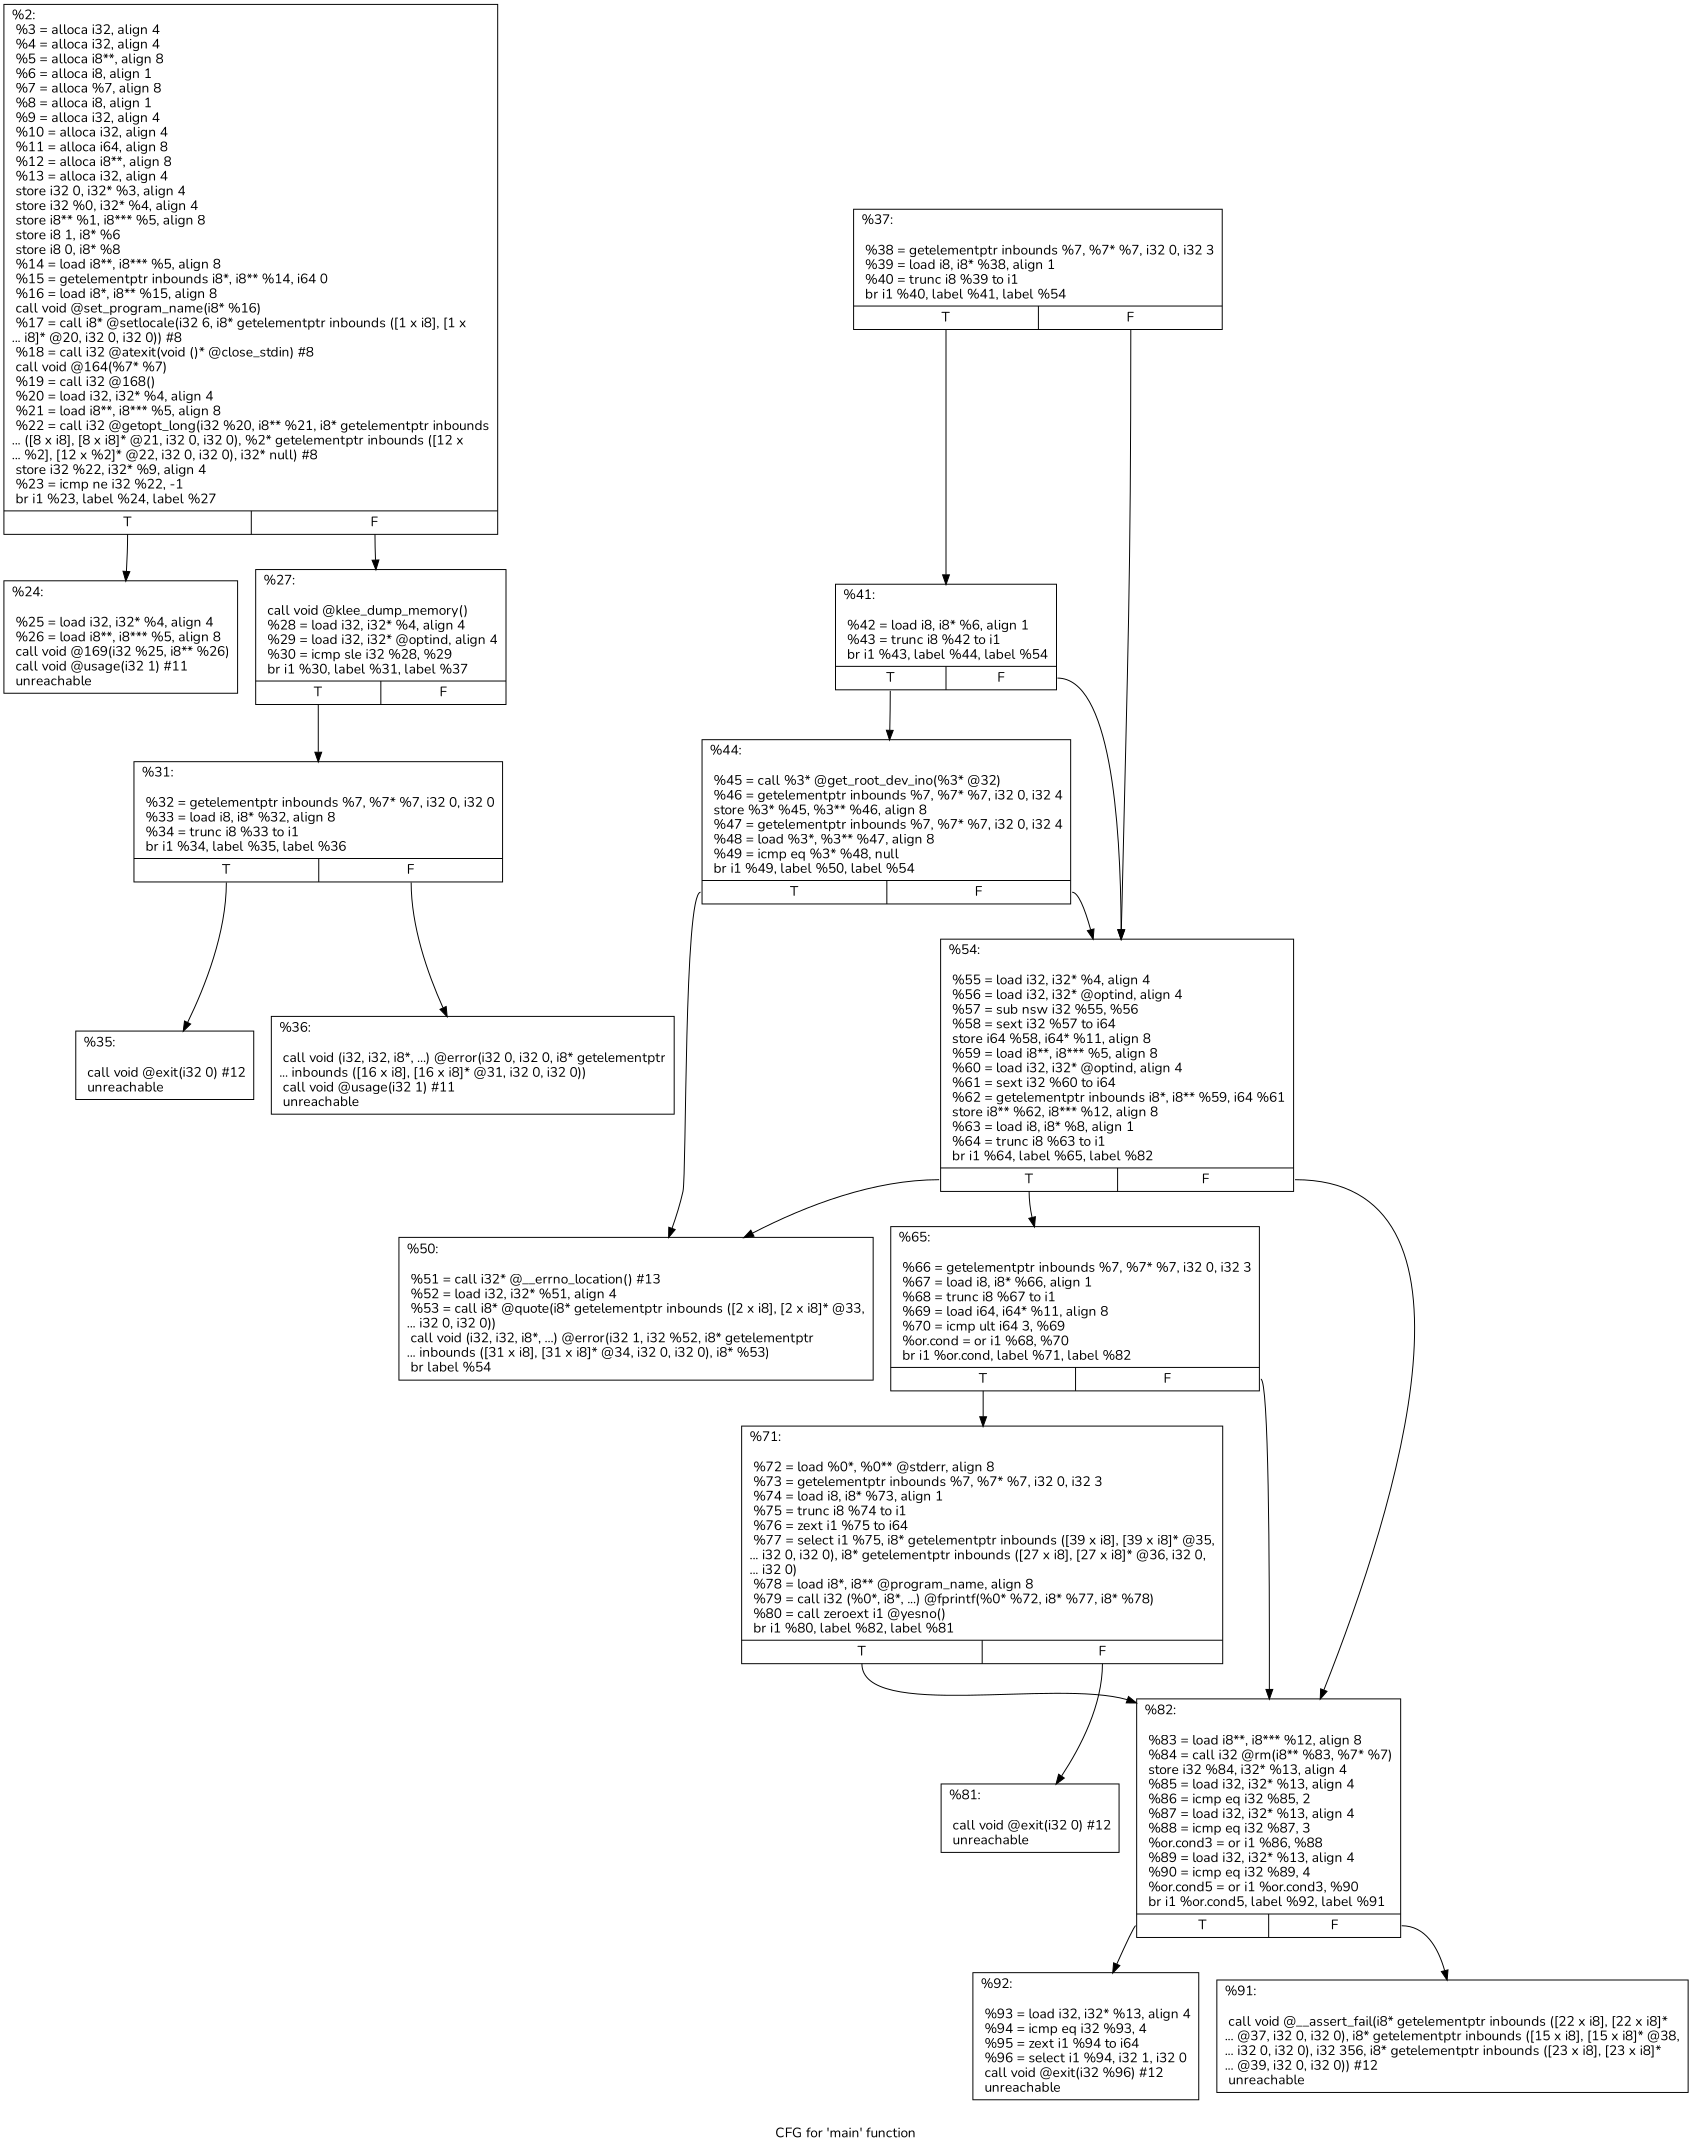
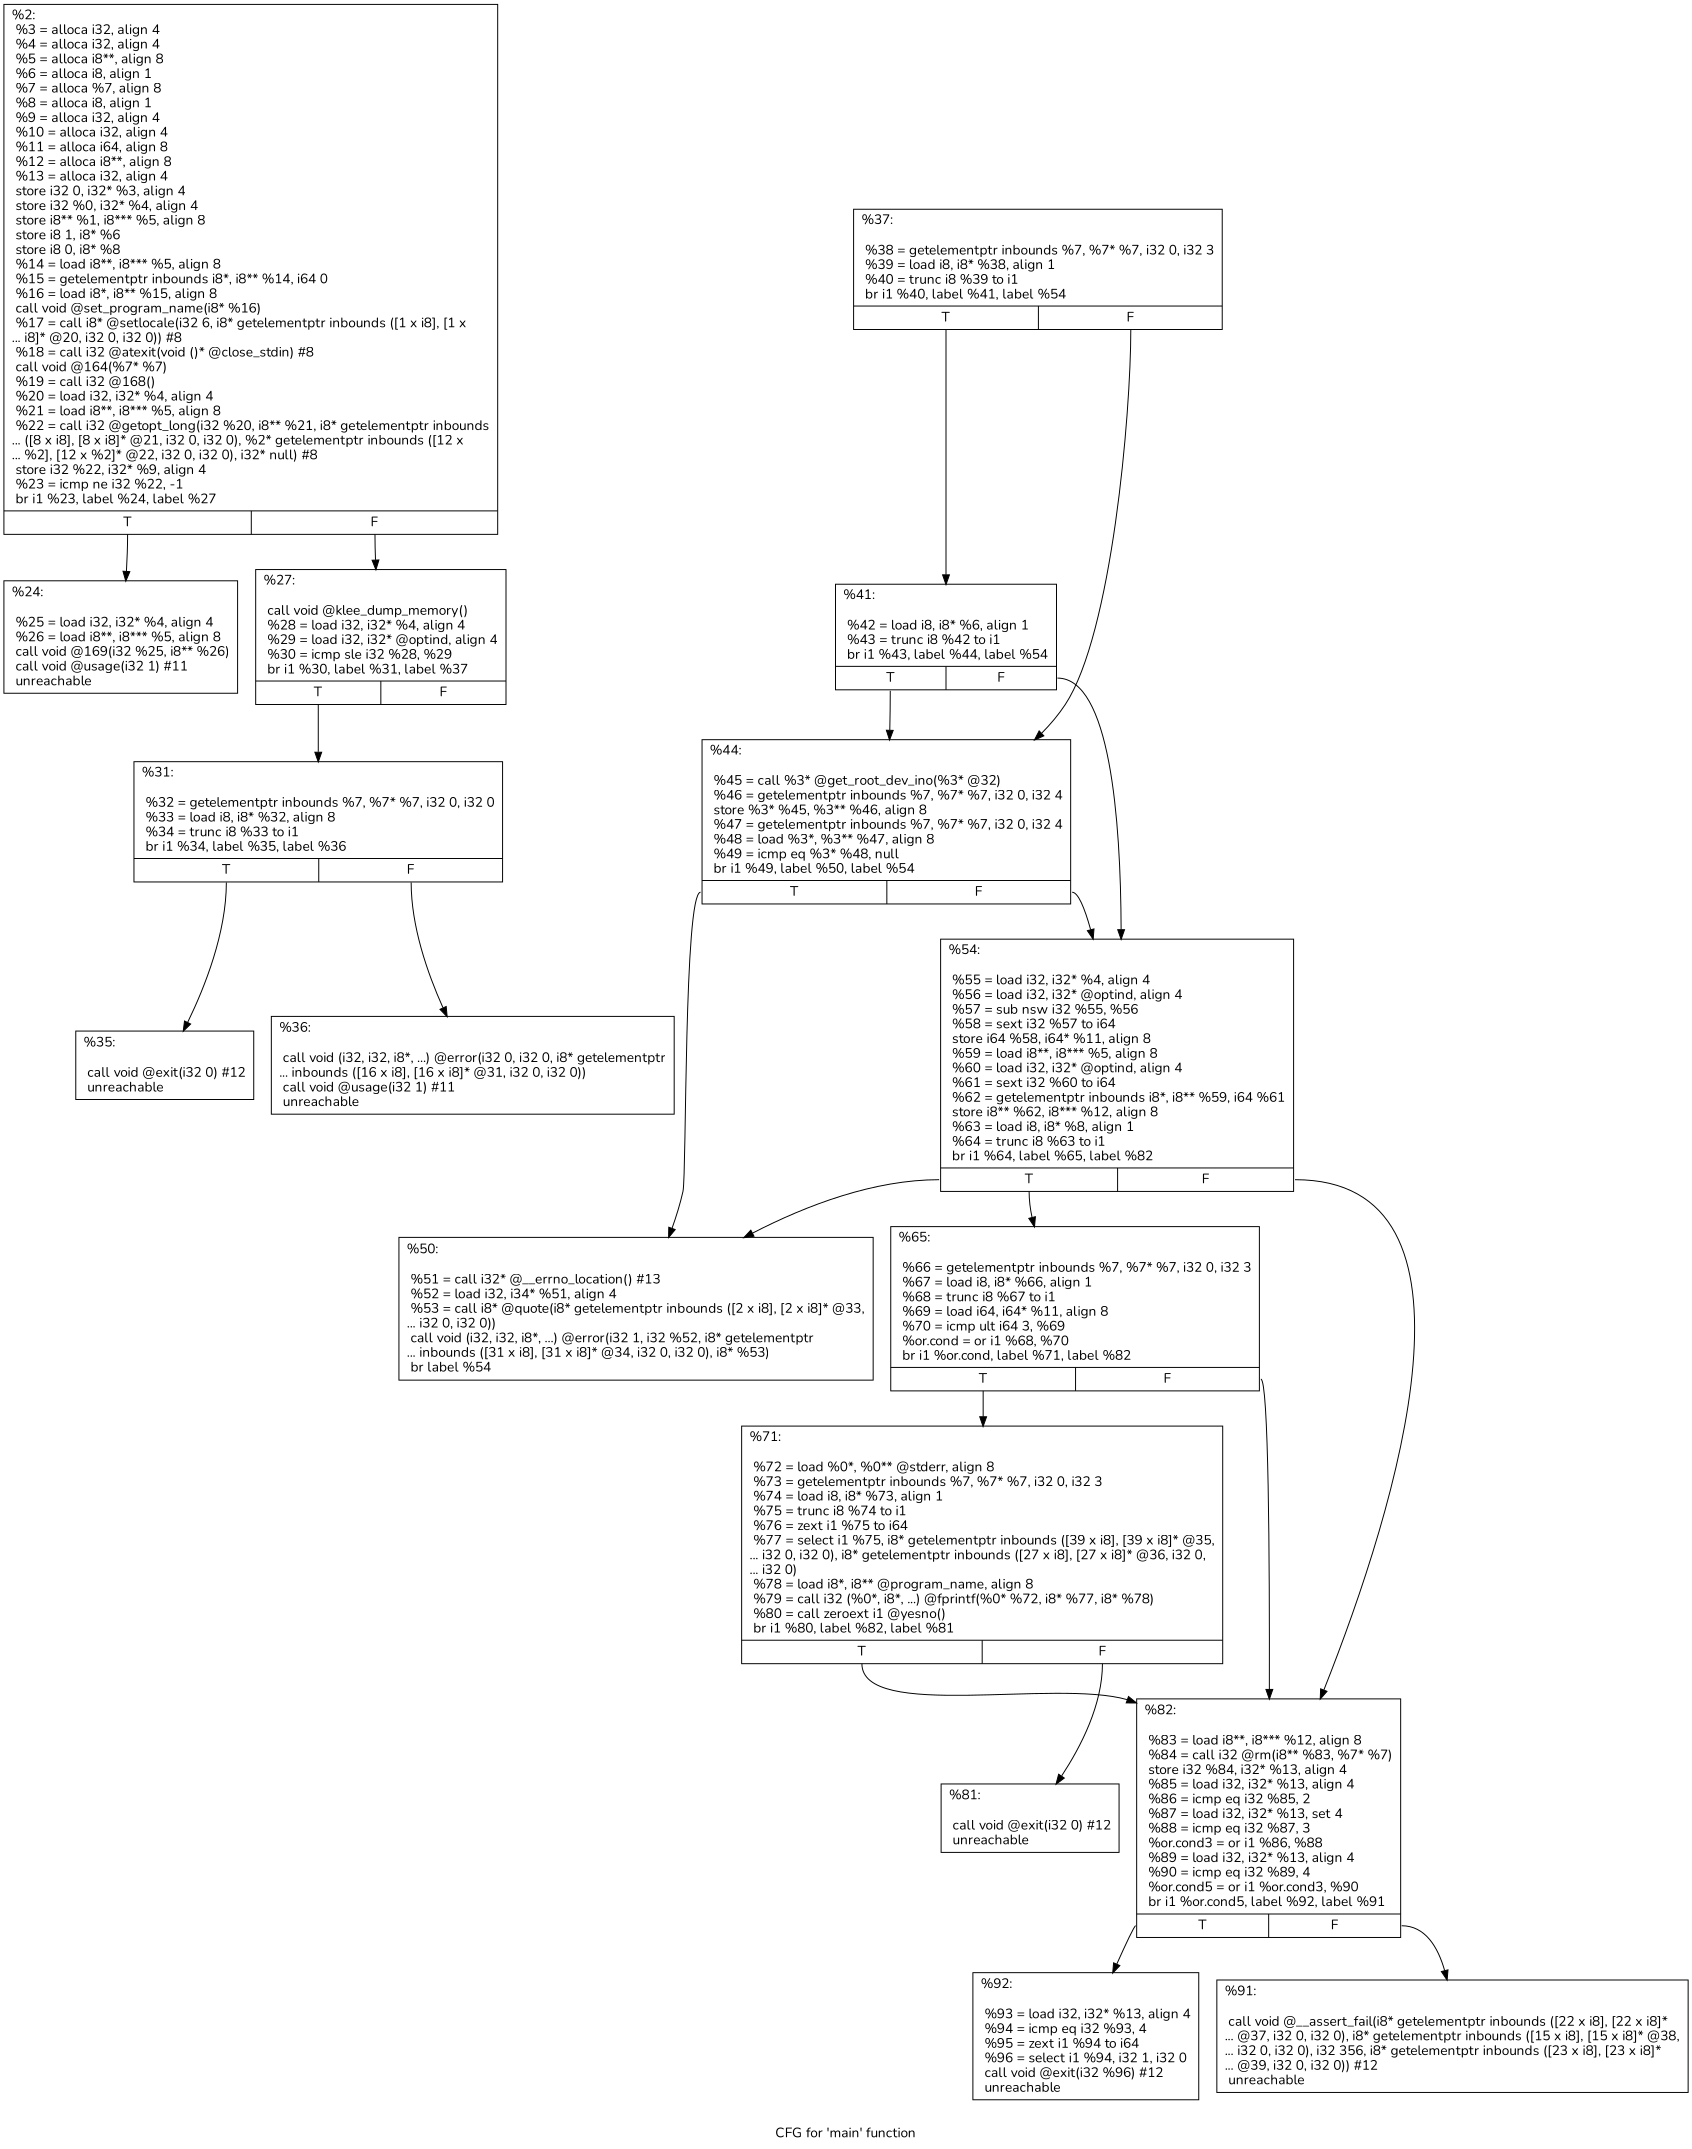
(1128, 630) -> (1113, 539)
(512, 1294) -> (512, 1294)
(1250, 1814) -> (1244, 1814)
